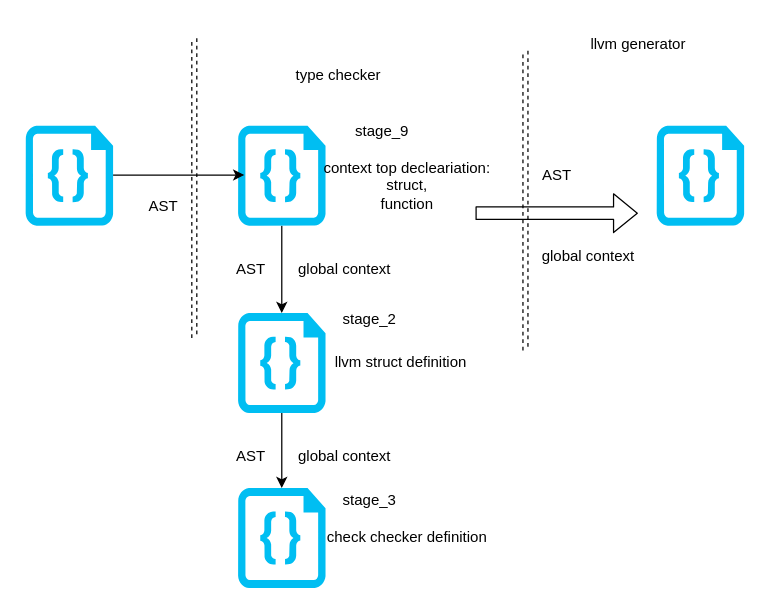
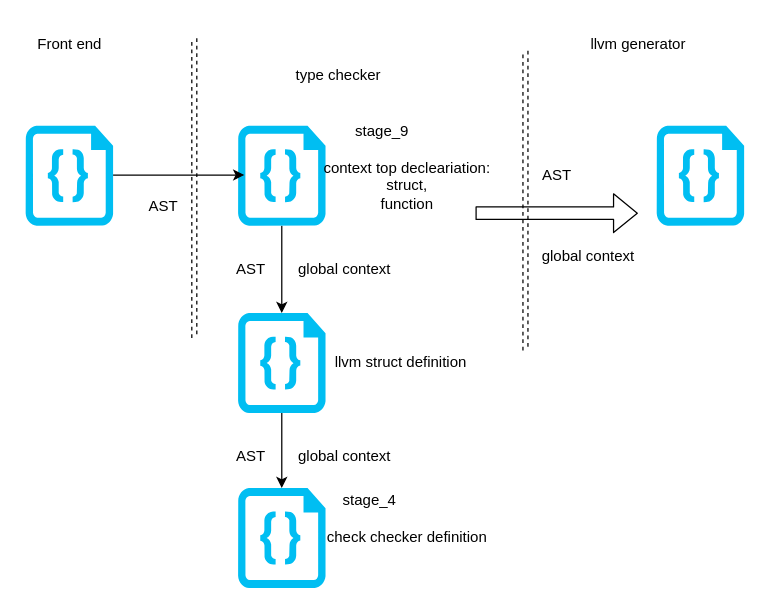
none -> (69, 44)
(369, 319) -> none
(370, 501) -> (370, 501)
